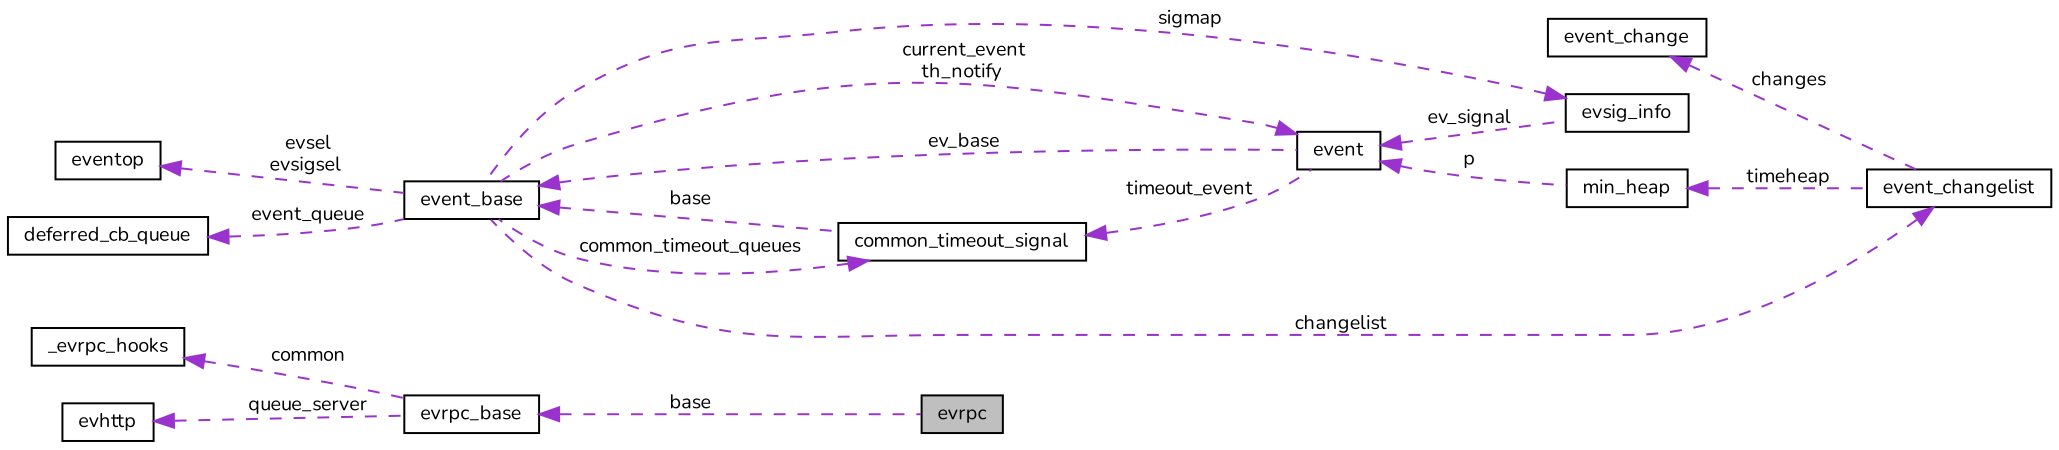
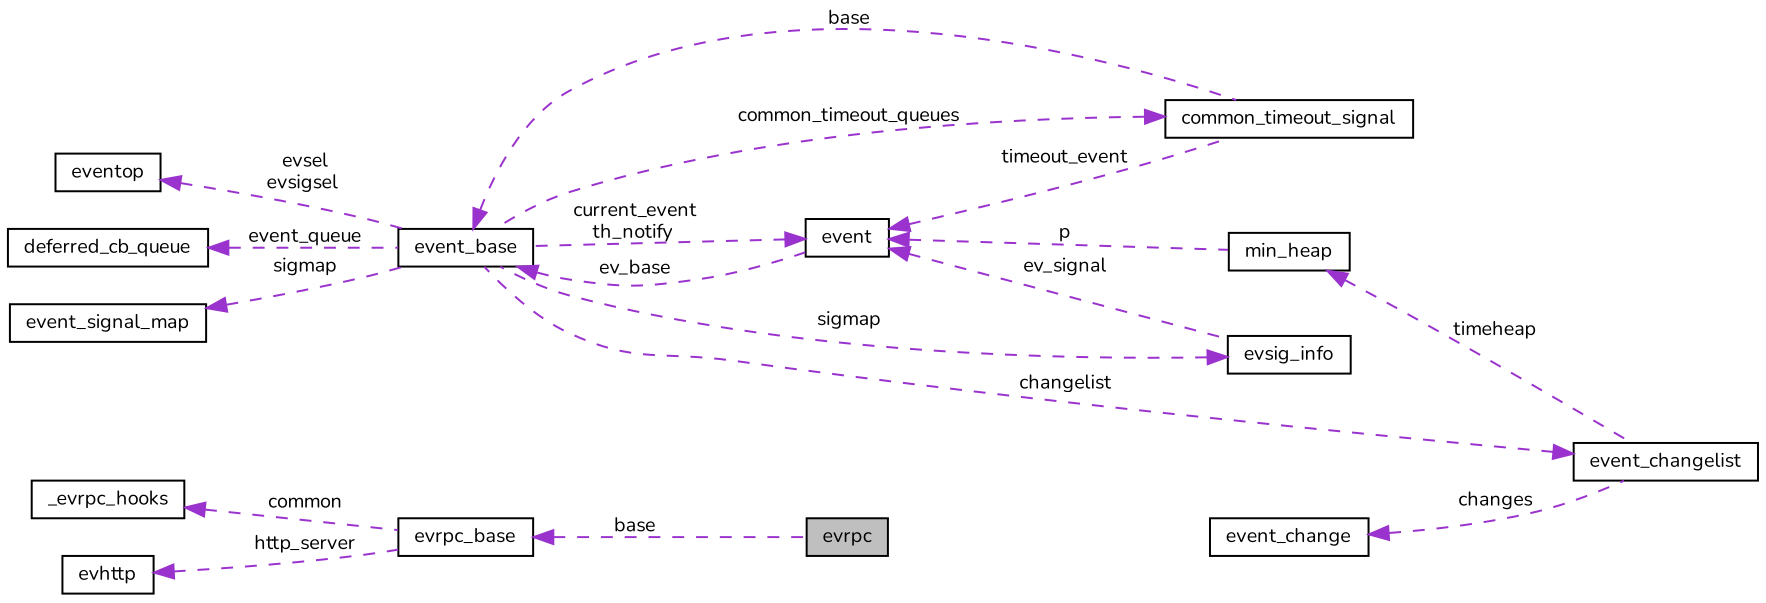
(1213, 213) -> (1070, 185)
none -> (108, 323)
(306, 405) -> (303, 544)
